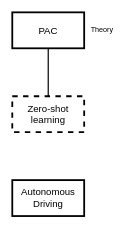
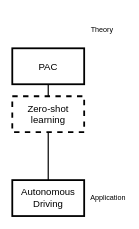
(48, 30) -> (48, 66)
none -> (48, 156)
none -> (108, 198)
